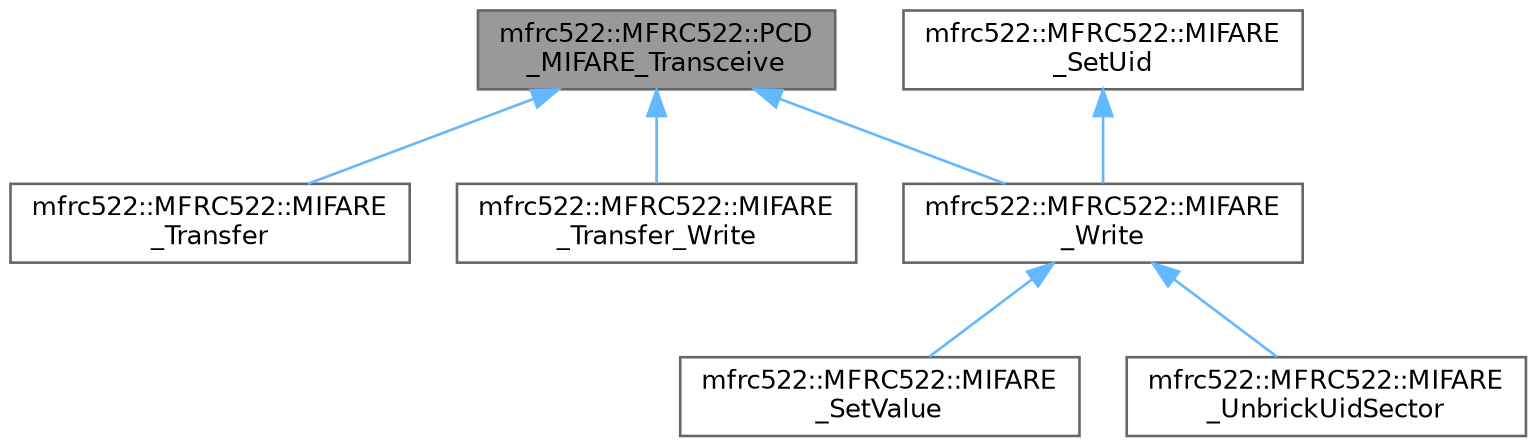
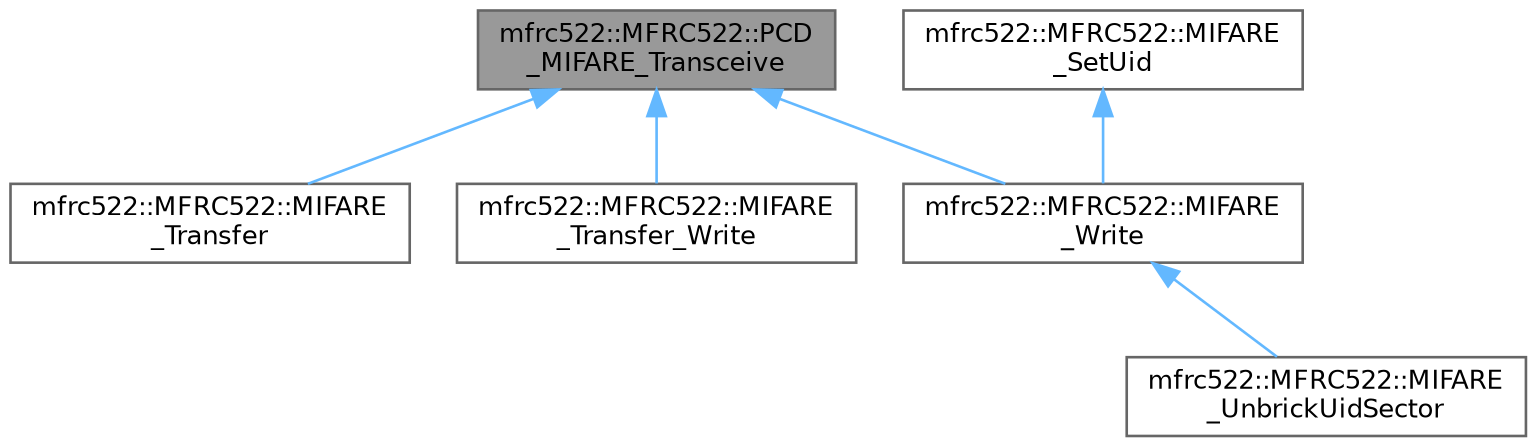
(880, 397) -> none
